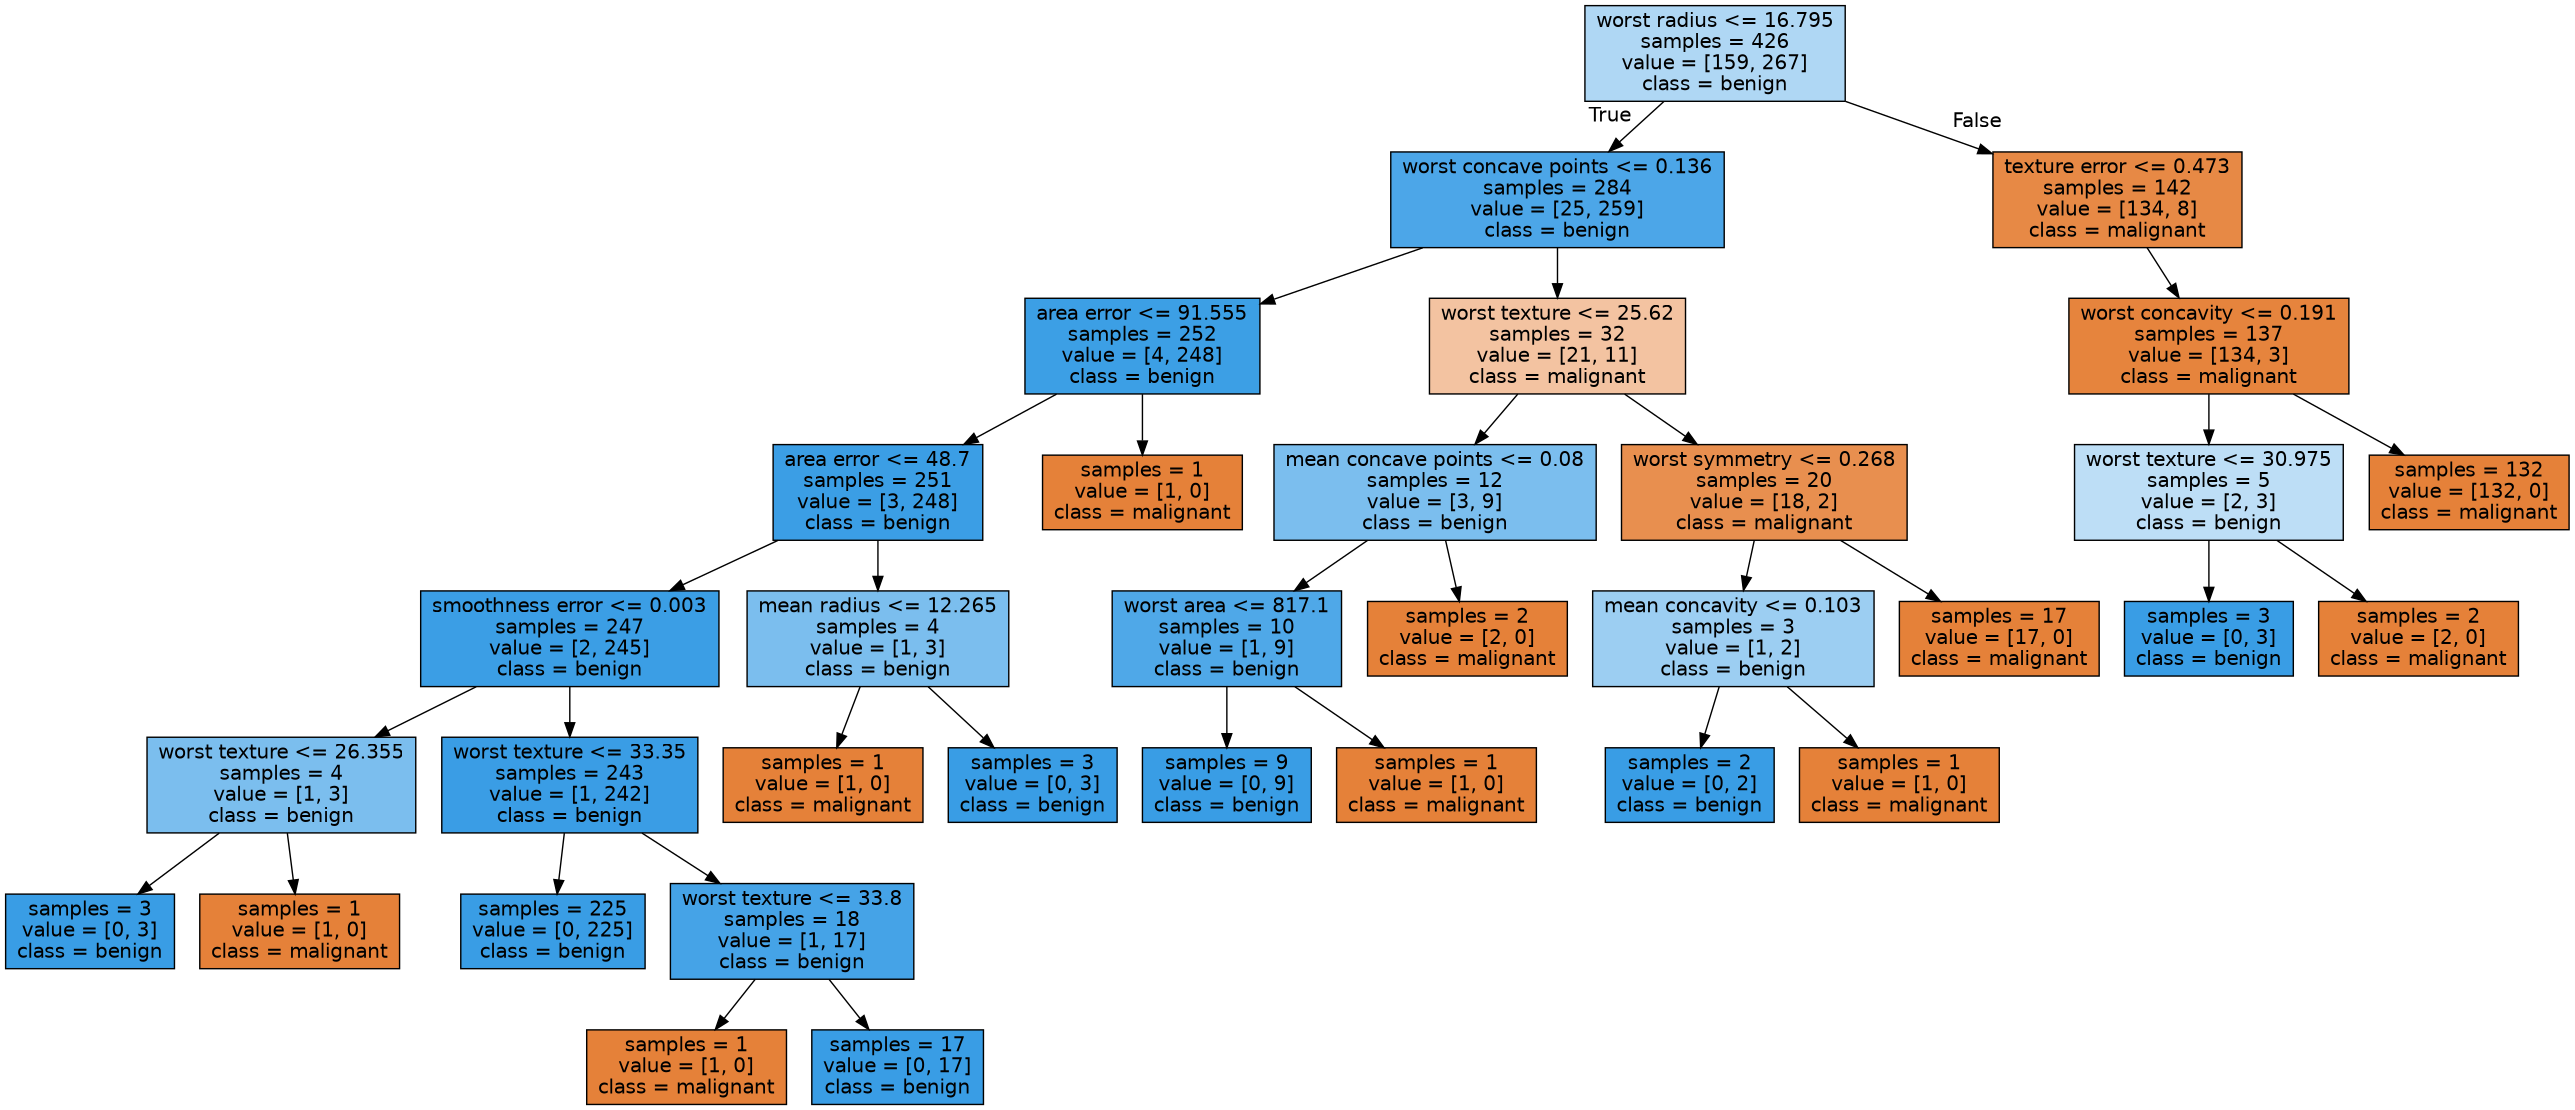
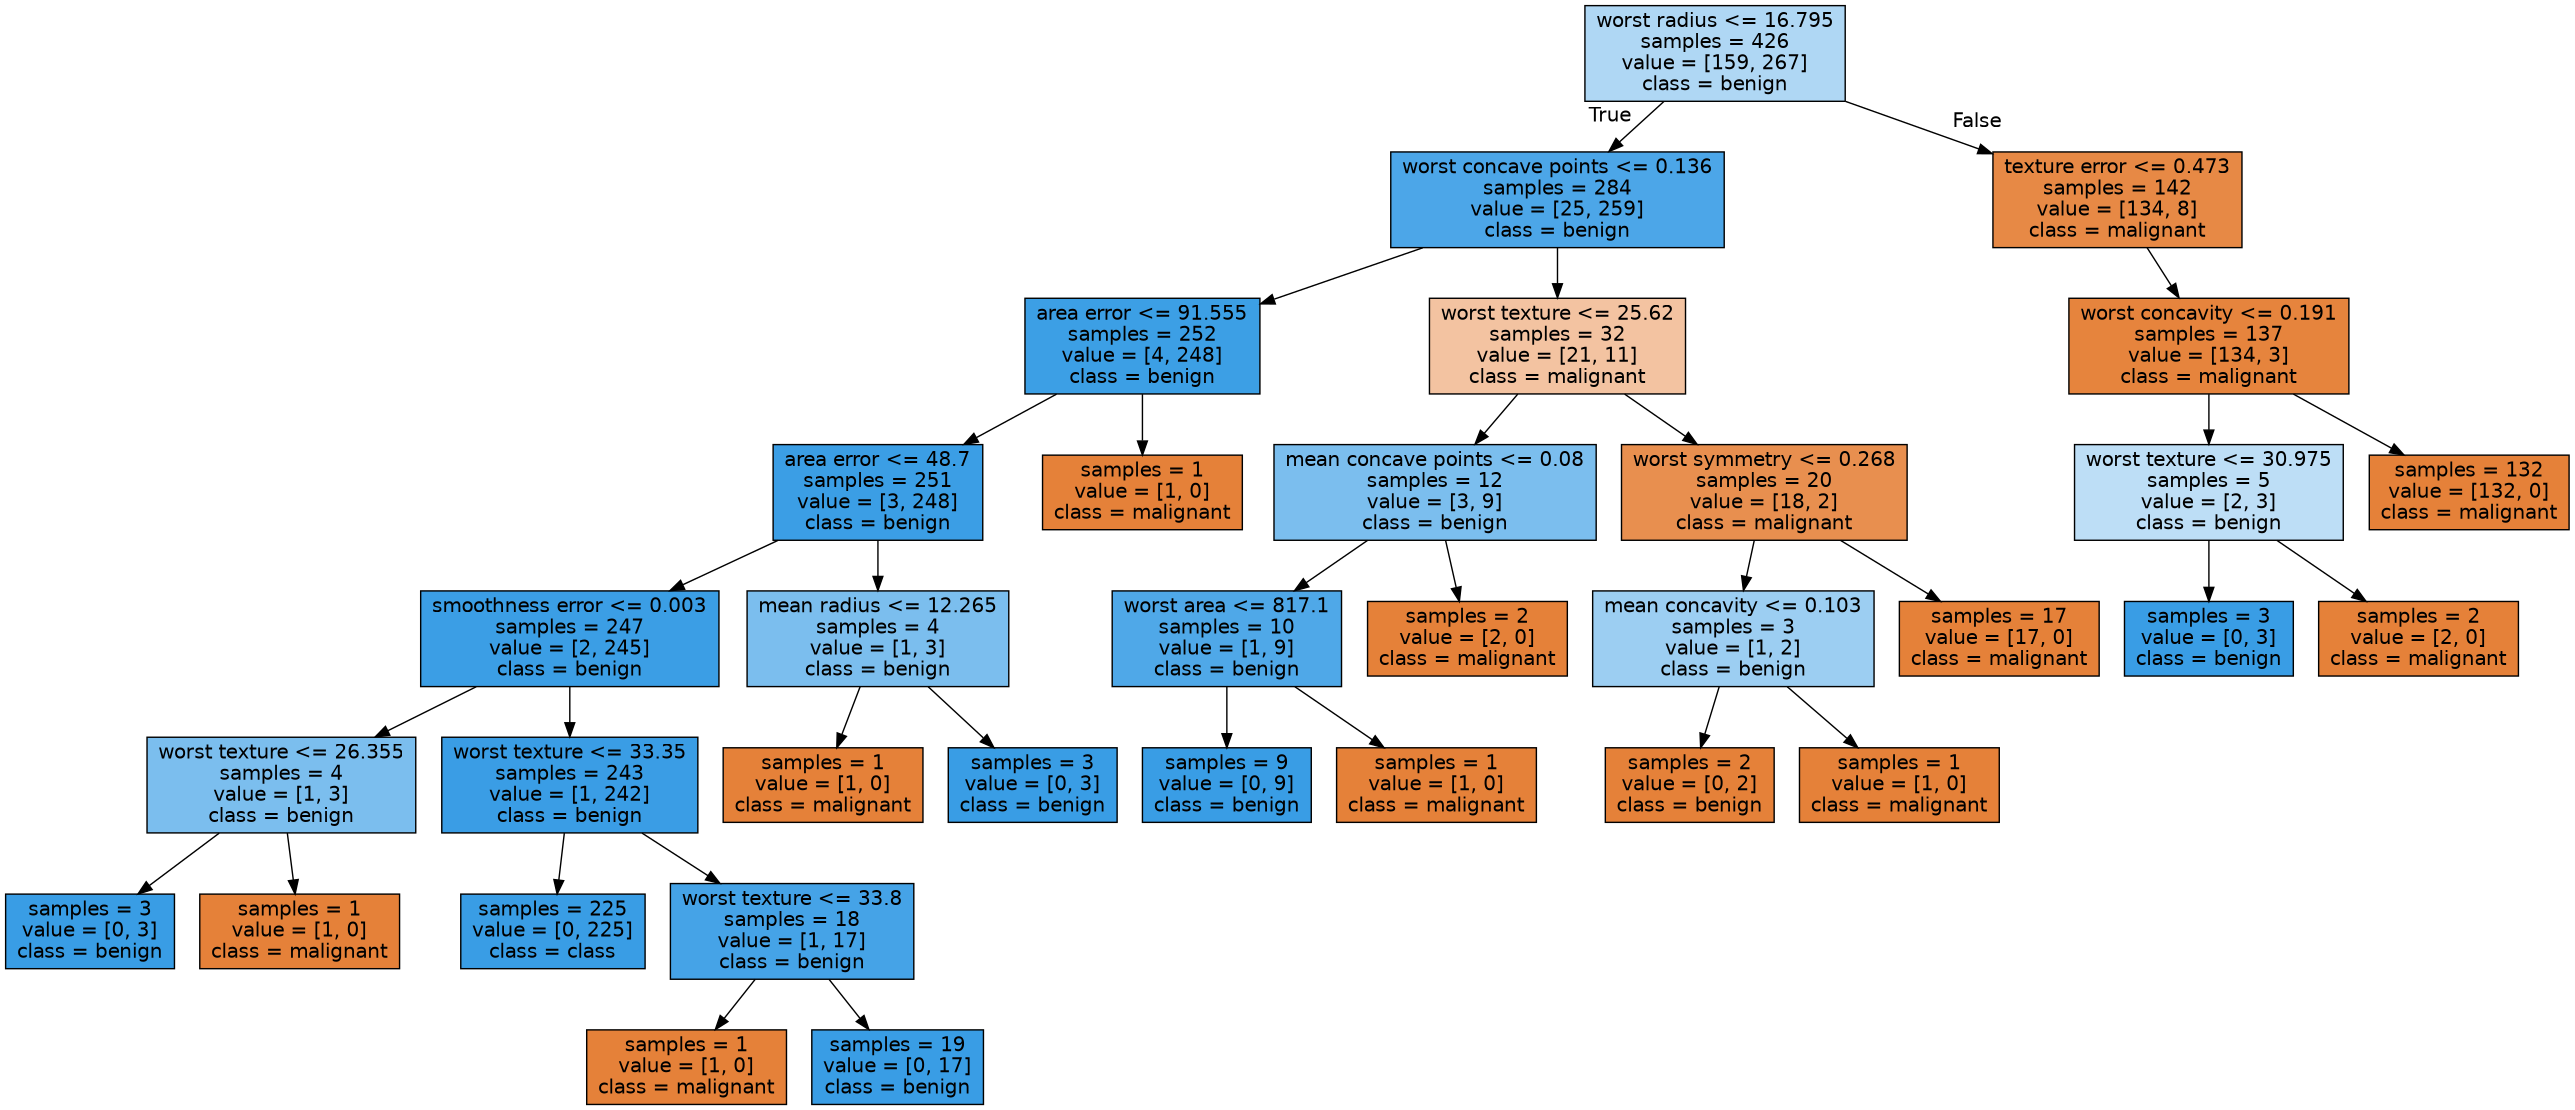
(1690, 785) -> (1690, 785)
(553, 931) -> (553, 931)
(898, 1067) -> (898, 1067)
